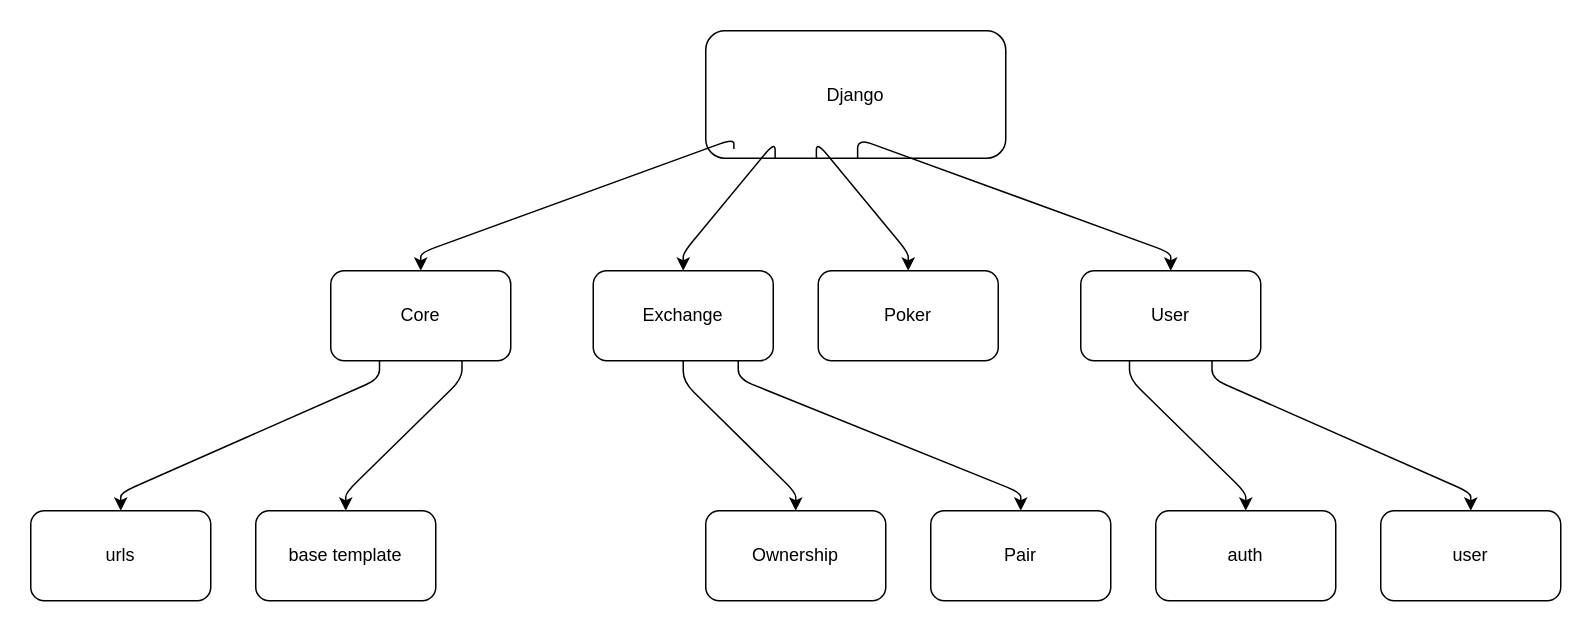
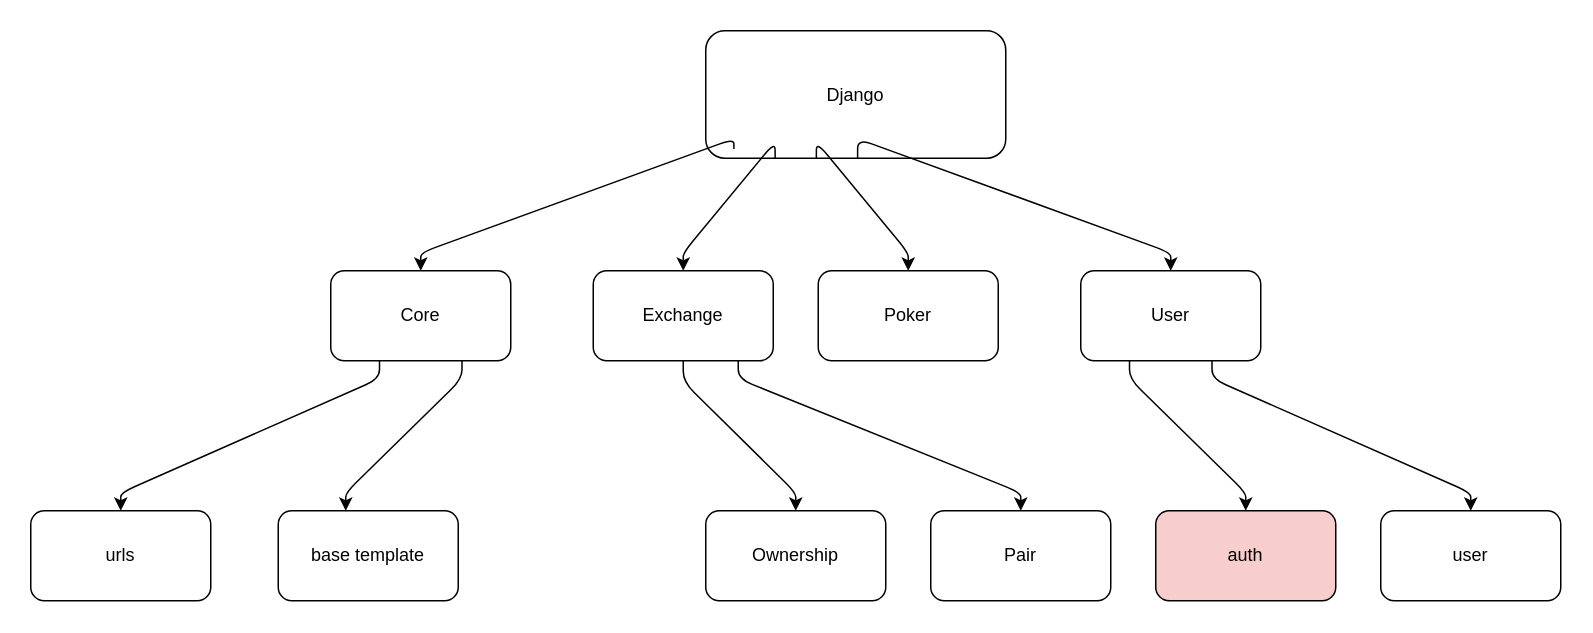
(346, 556) -> (368, 556)
(1246, 556) -> (1246, 556)
